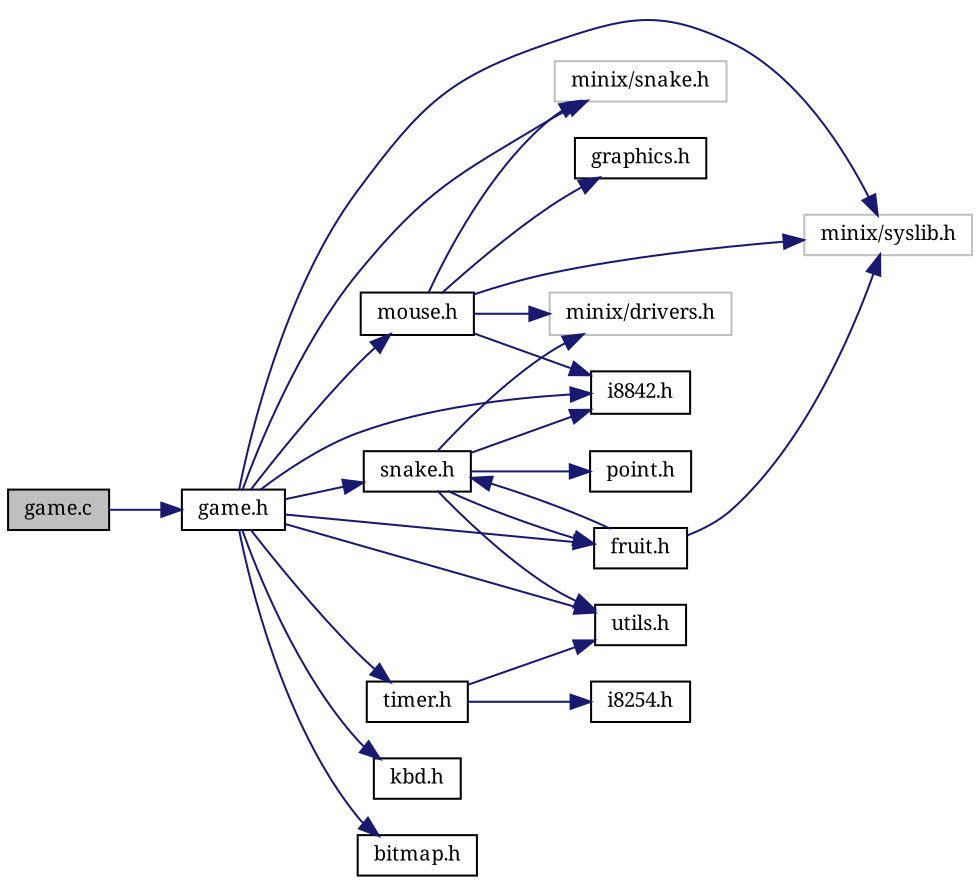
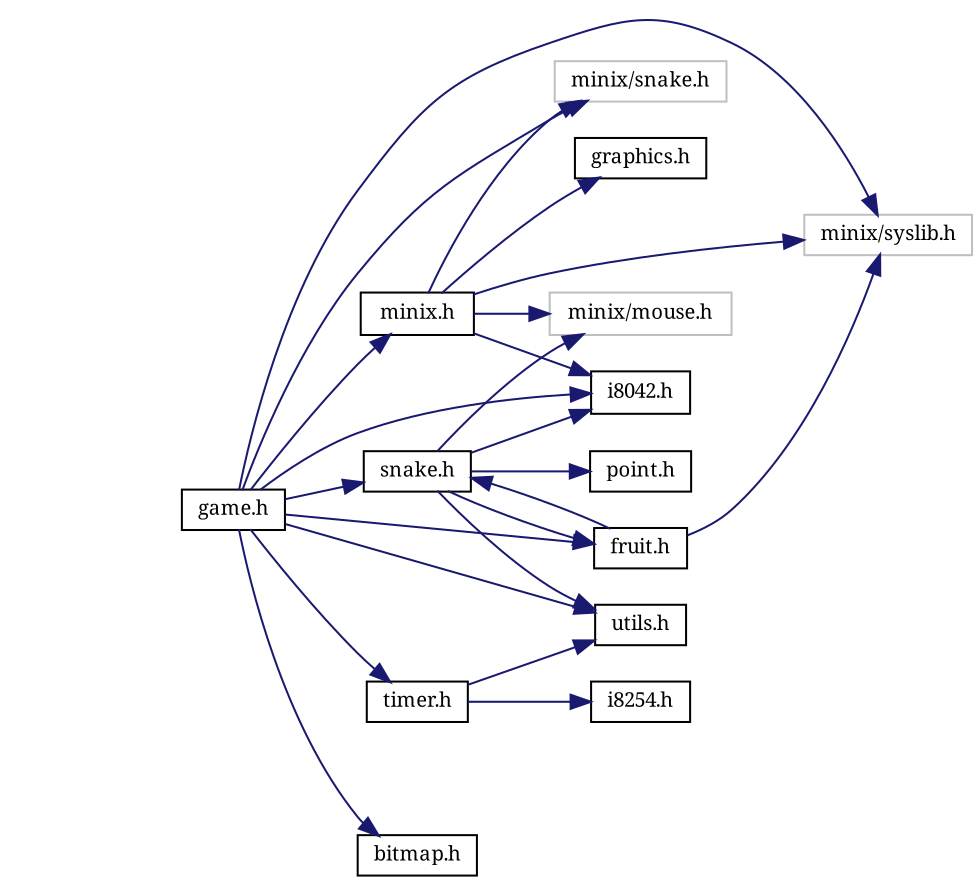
(417, 314) -> (417, 314)
(641, 314) -> (641, 314)
(641, 393) -> (641, 393)
(59, 510) -> none
(417, 779) -> none
